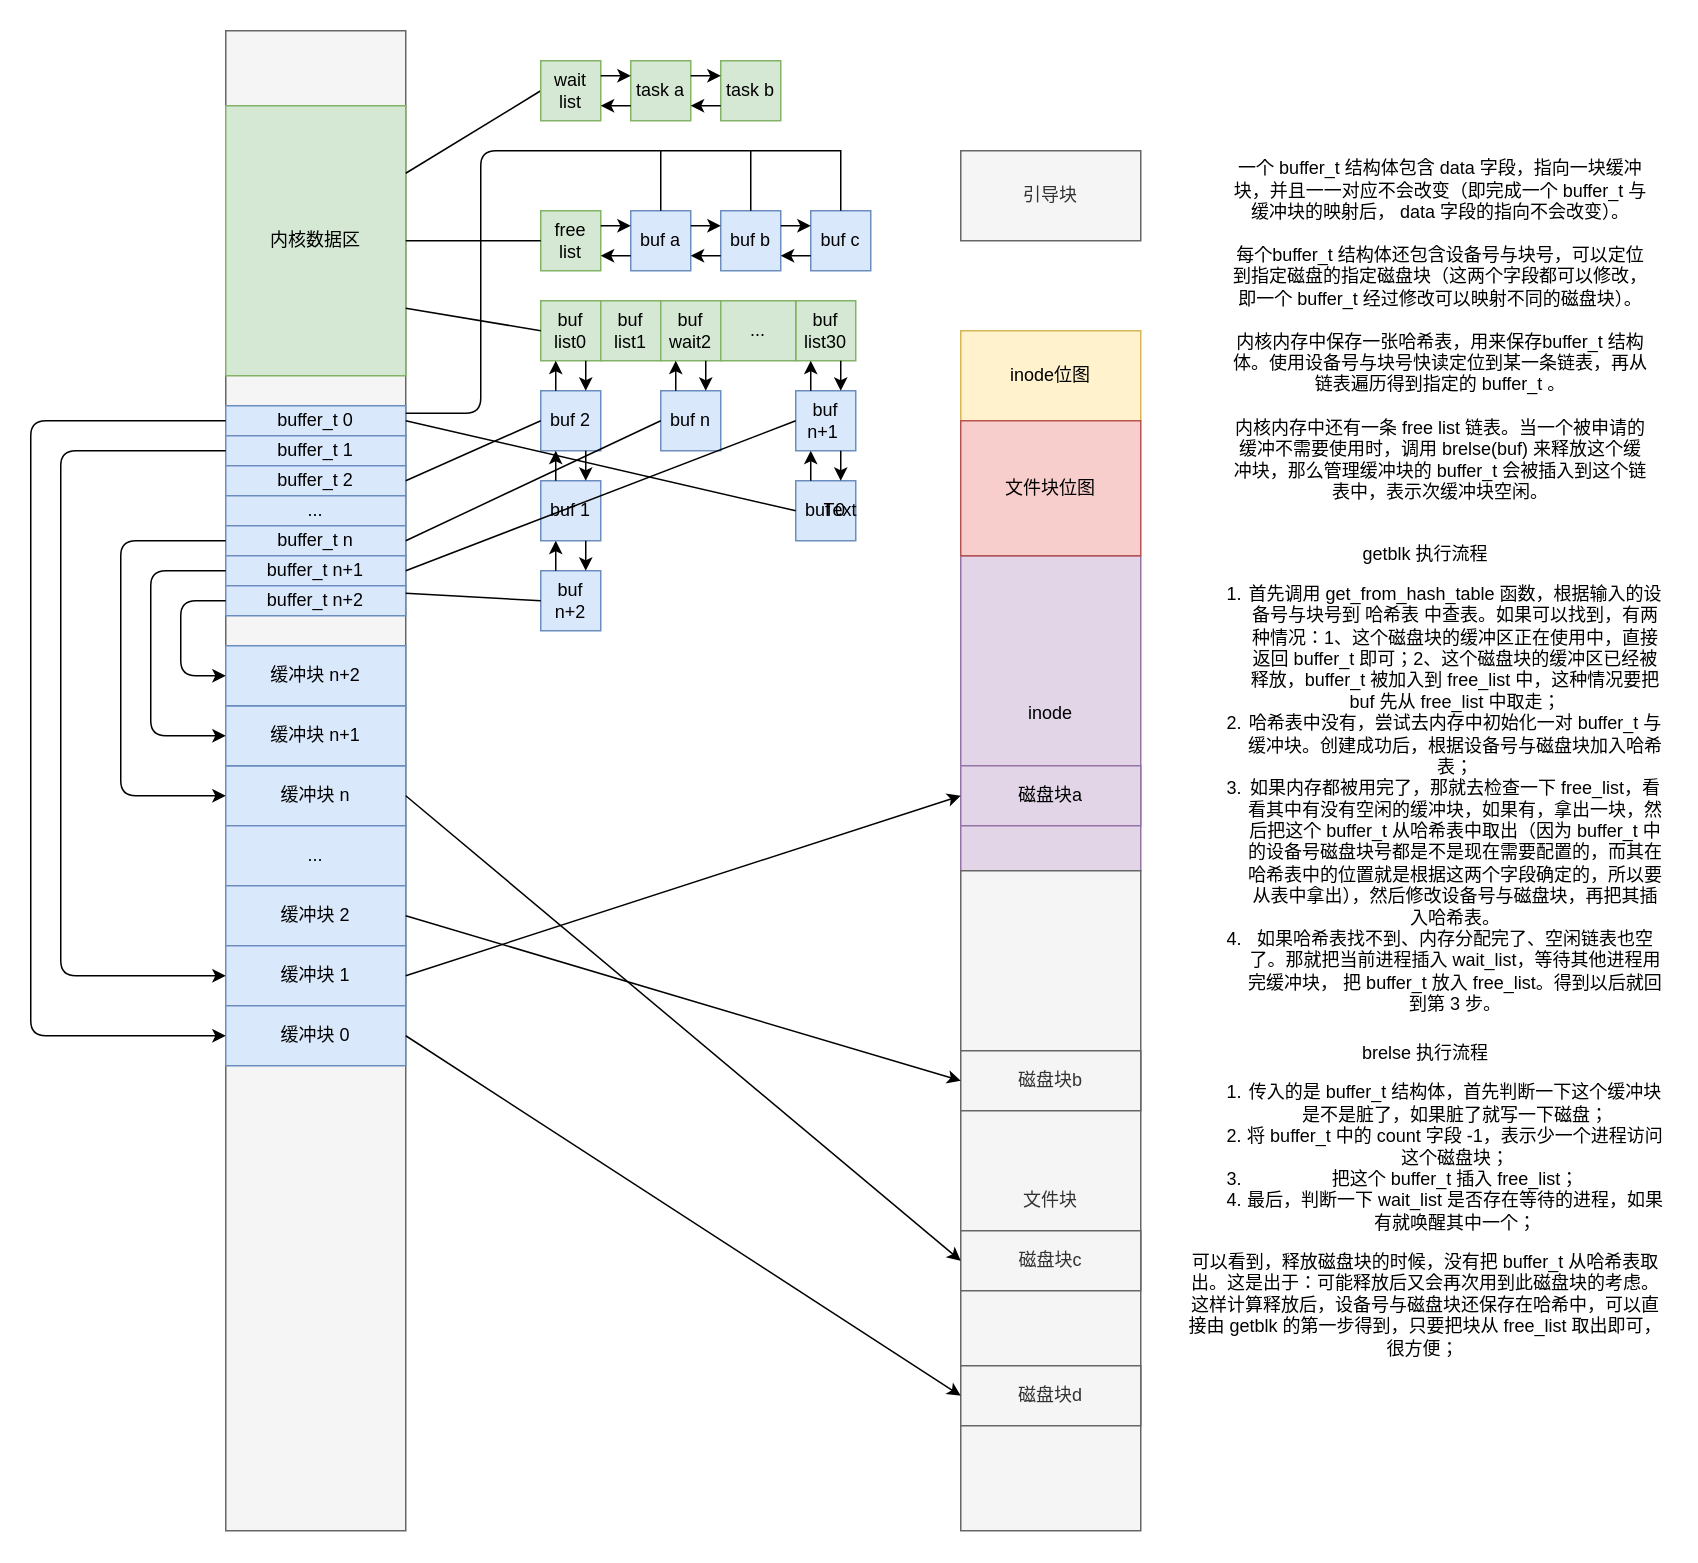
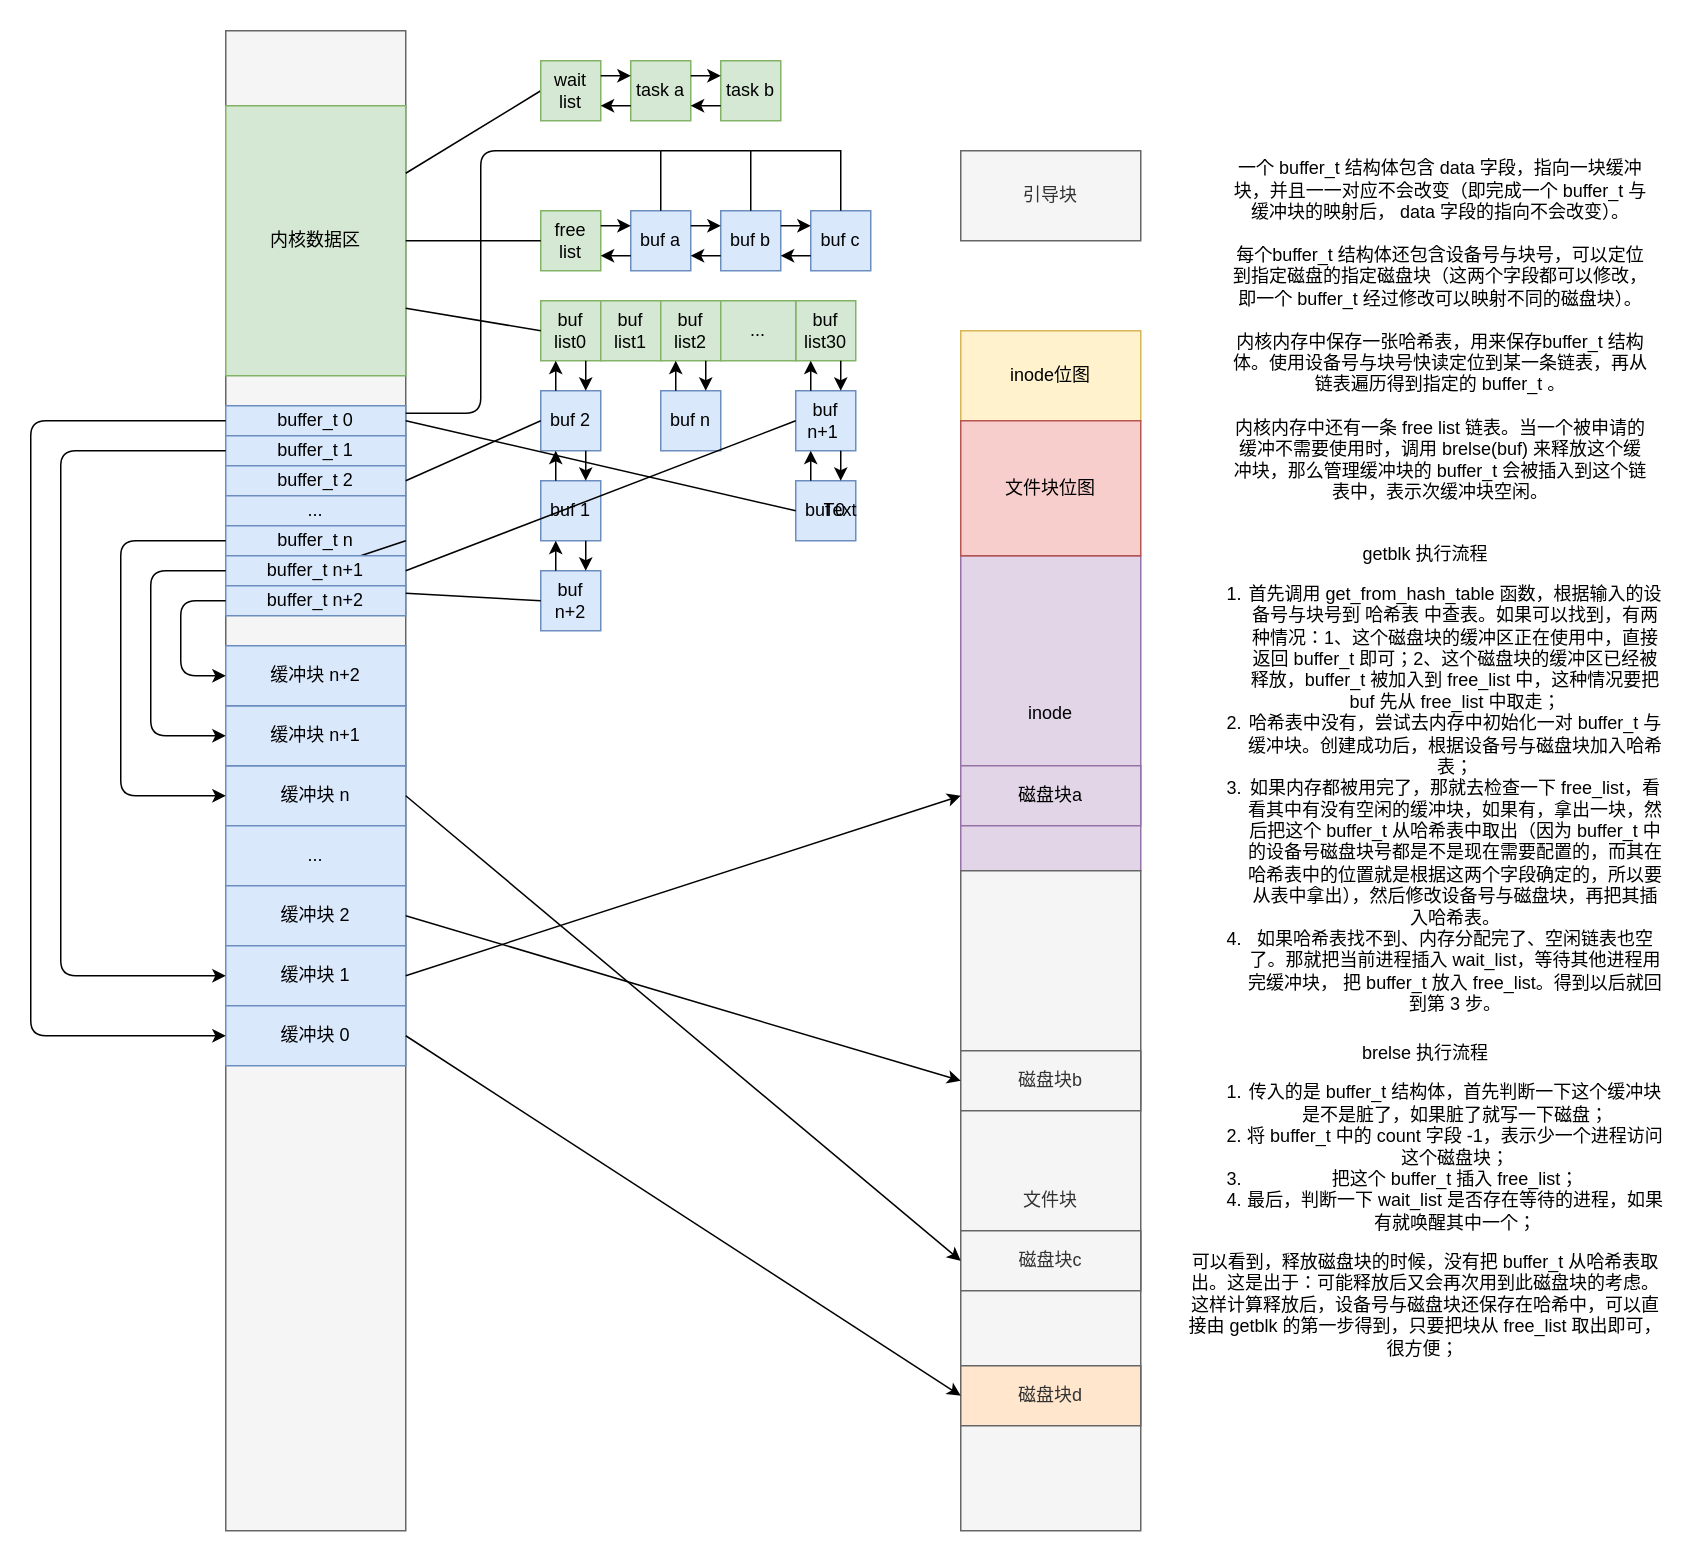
(691, 331) -> (691, 331)
(533, 481) -> (384, 548)
(1051, 1396) -> (1051, 1396)
